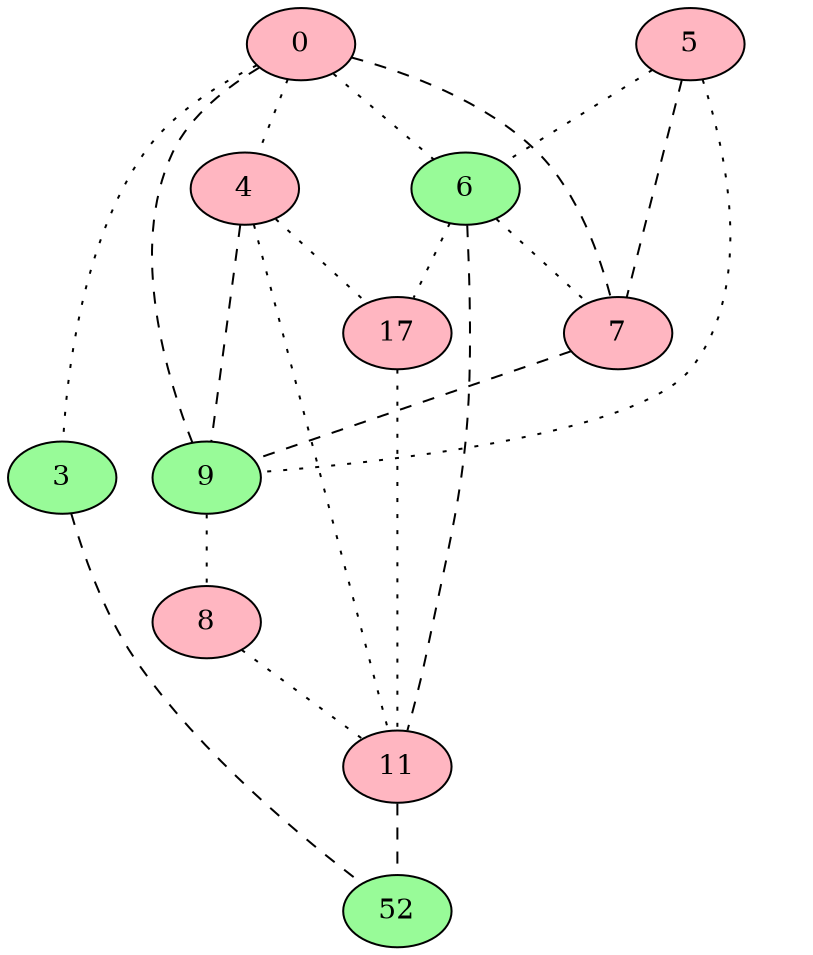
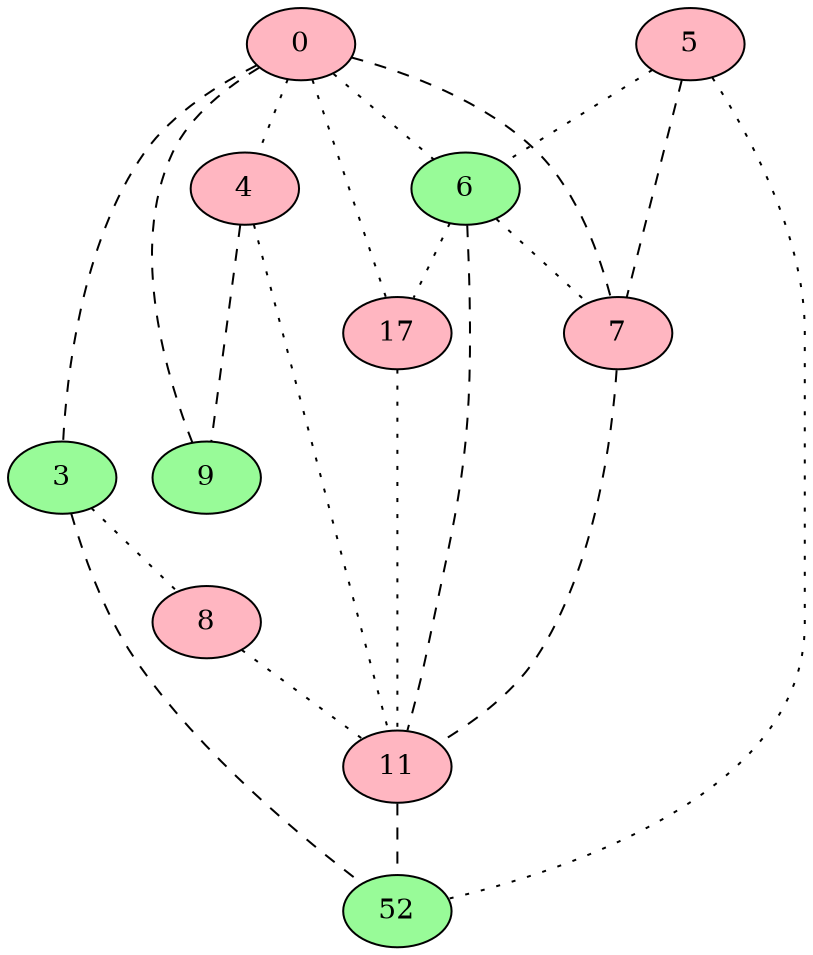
(107, 223) -> (107, 223)
(321, 261) -> (349, 189)
(412, 405) -> (574, 581)
(628, 407) -> (805, 582)
(207, 550) -> (134, 550)
